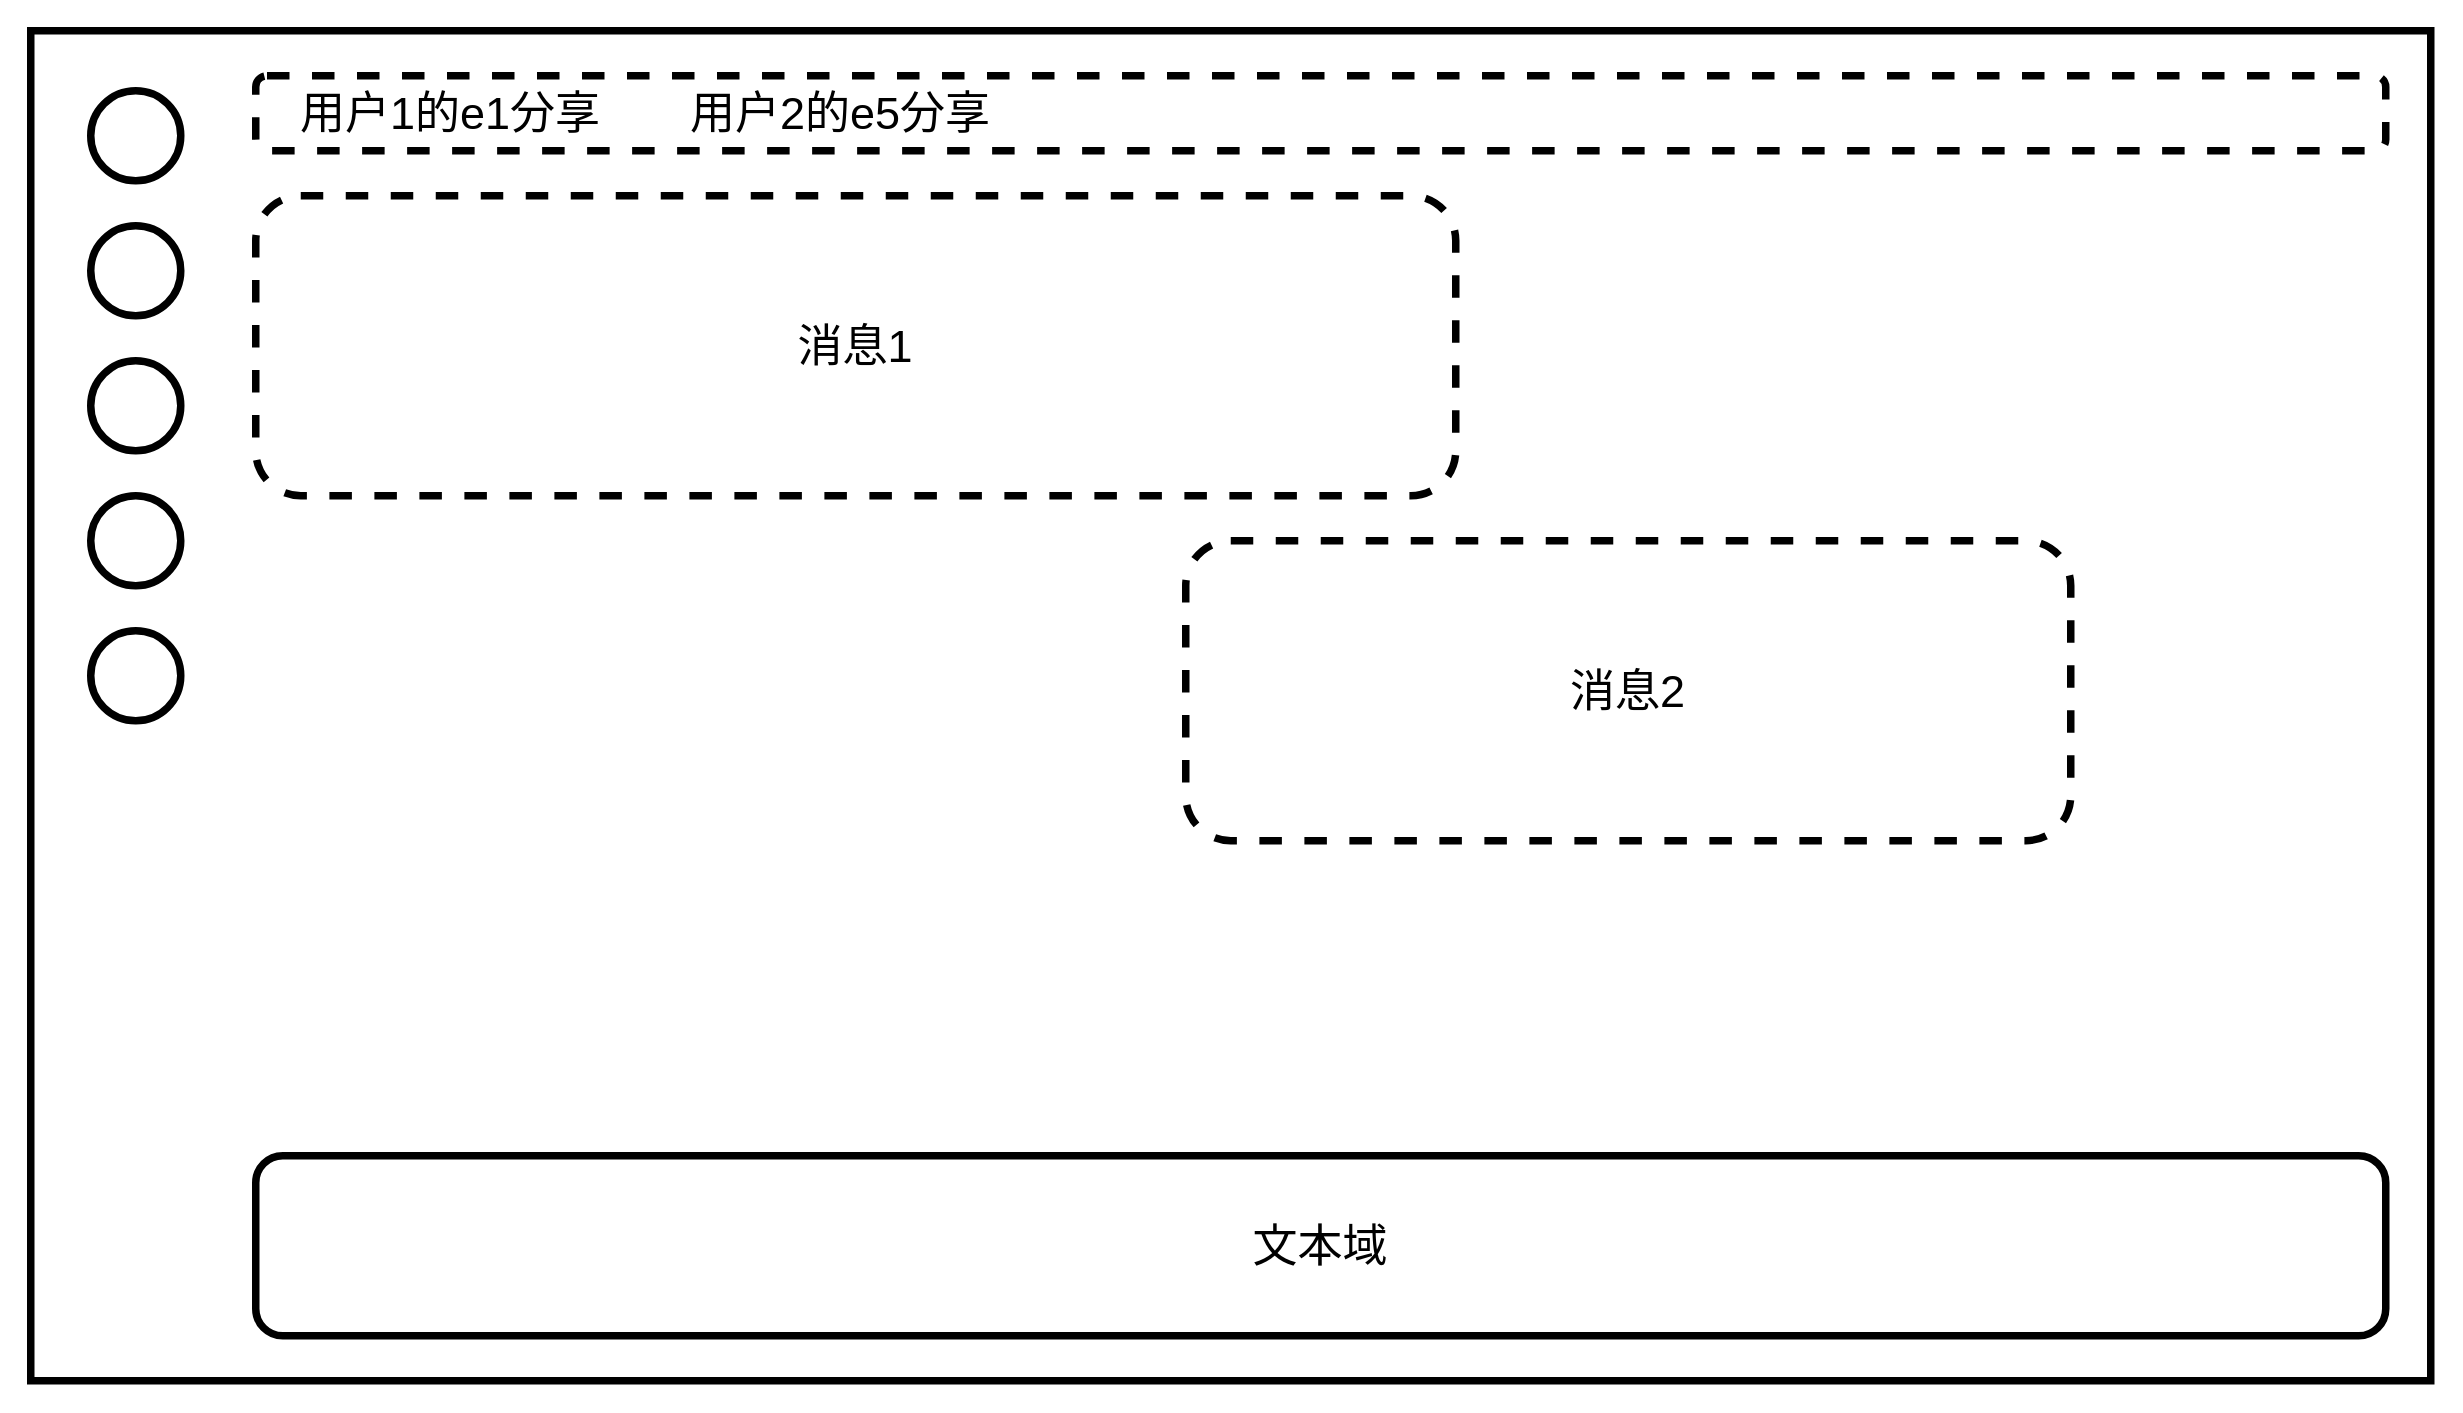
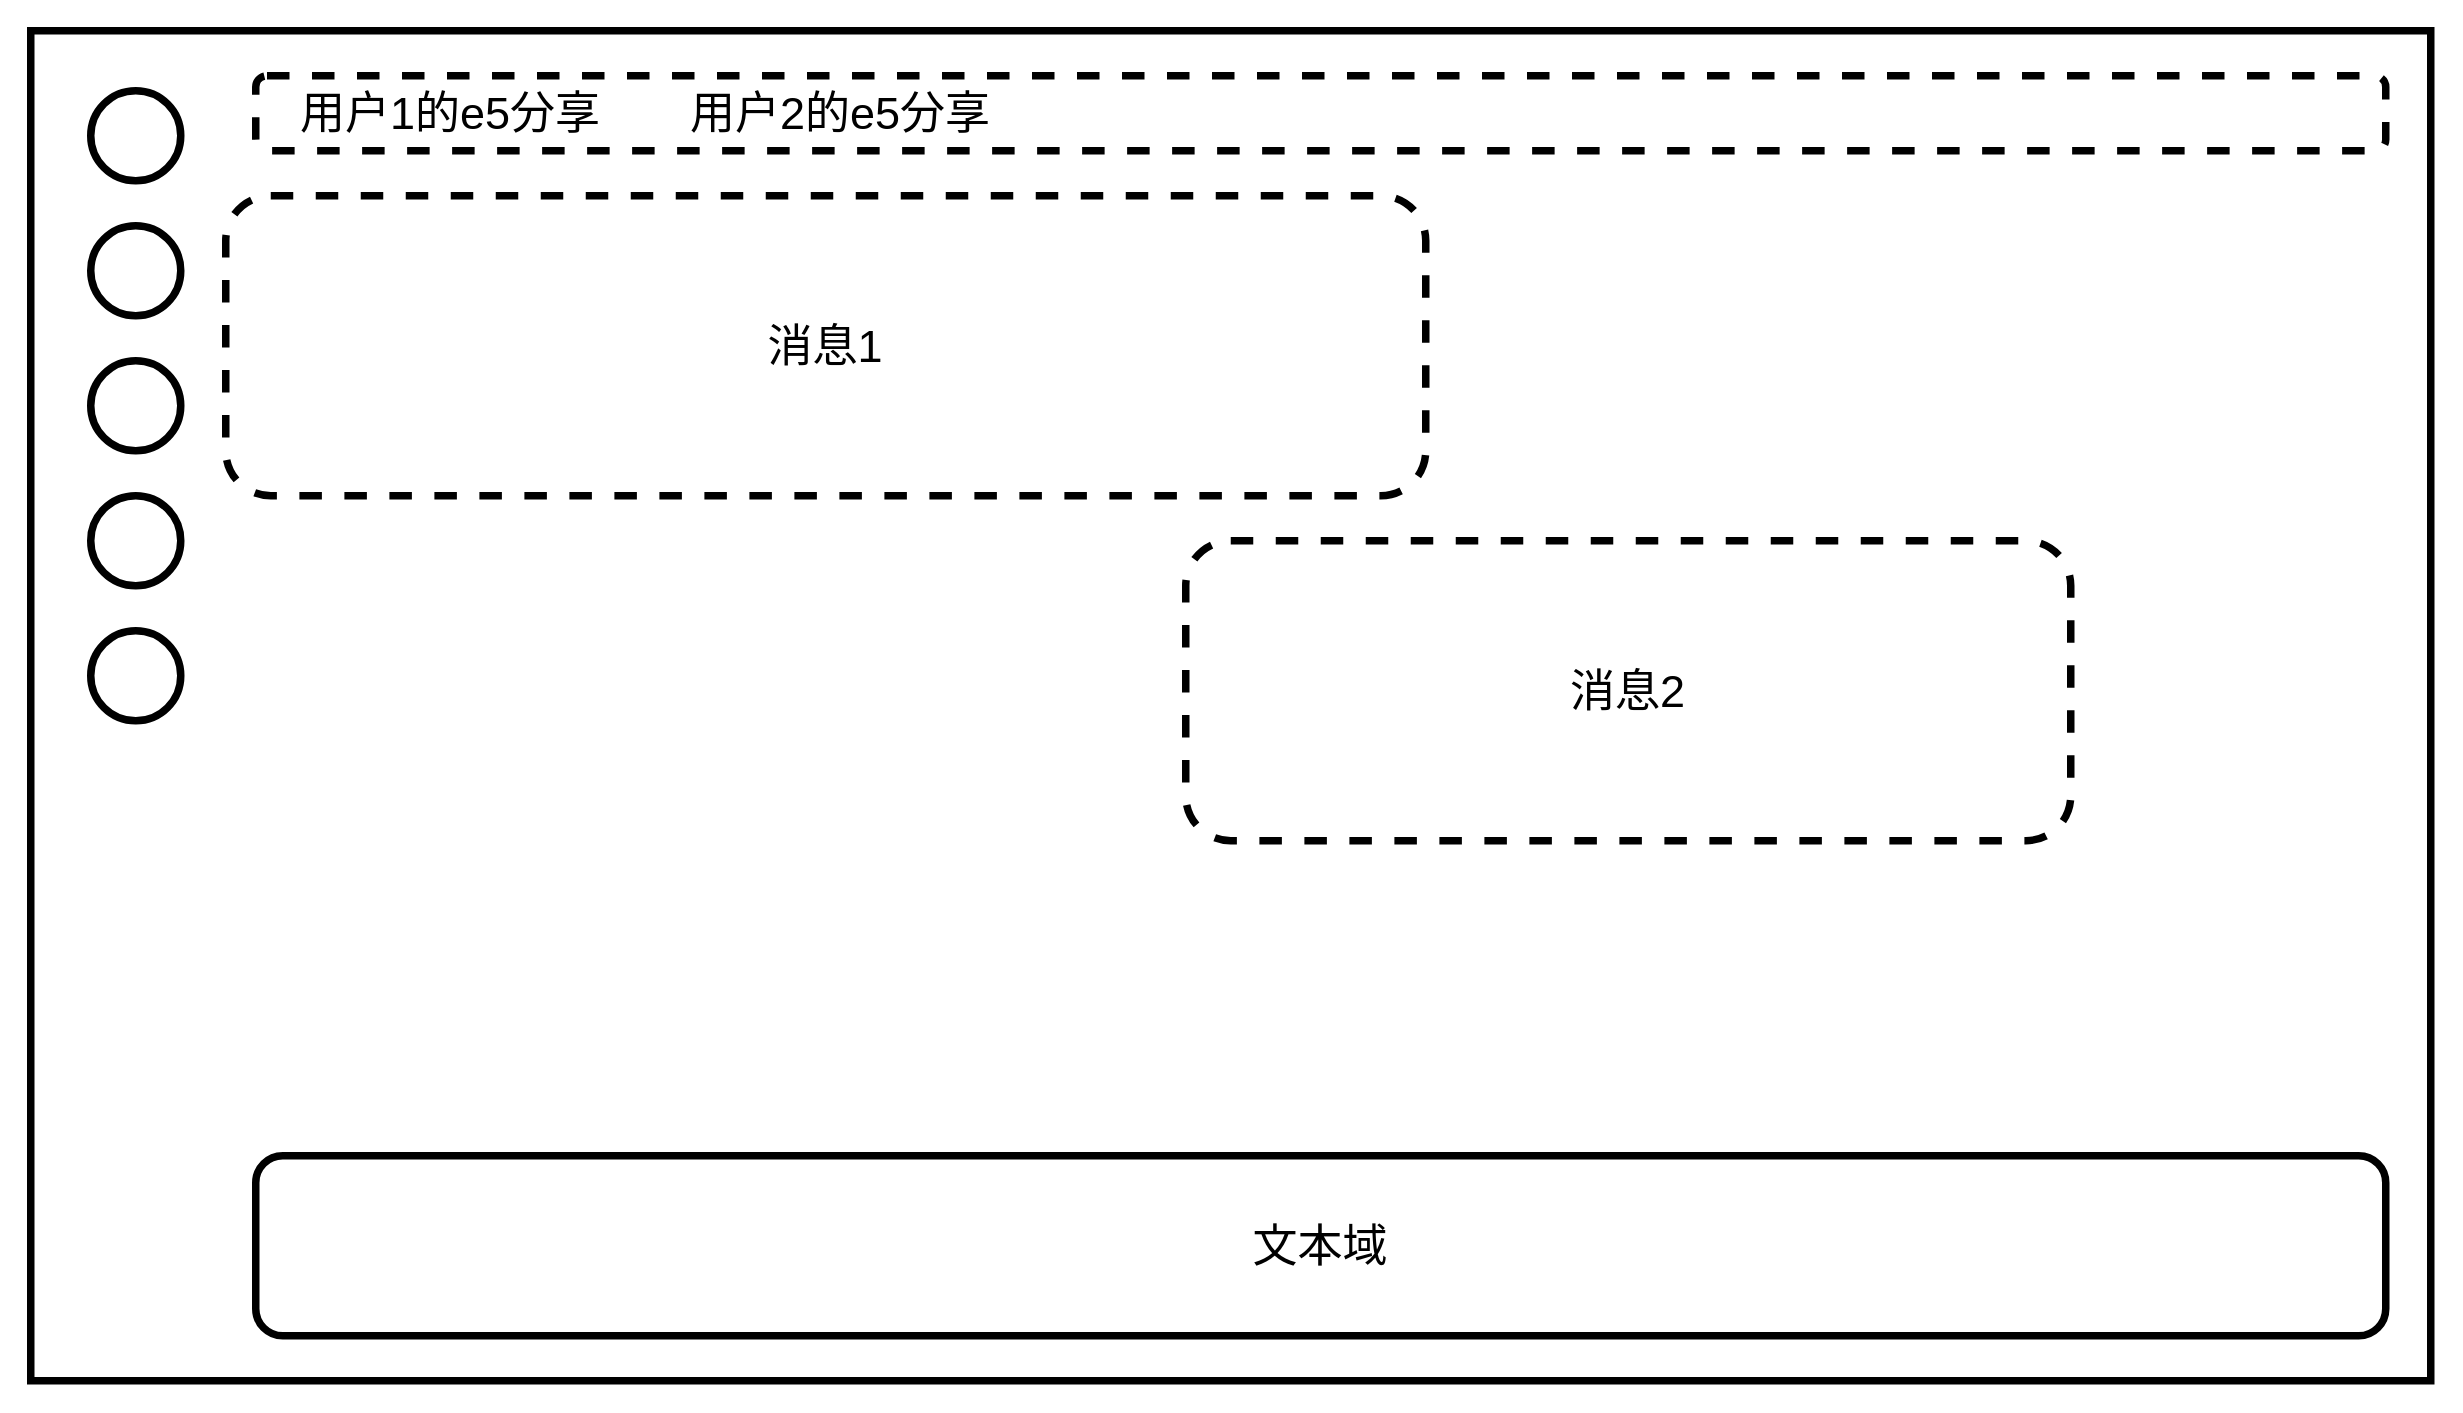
(451, 113) -> (451, 113)
(856, 346) -> (826, 346)
